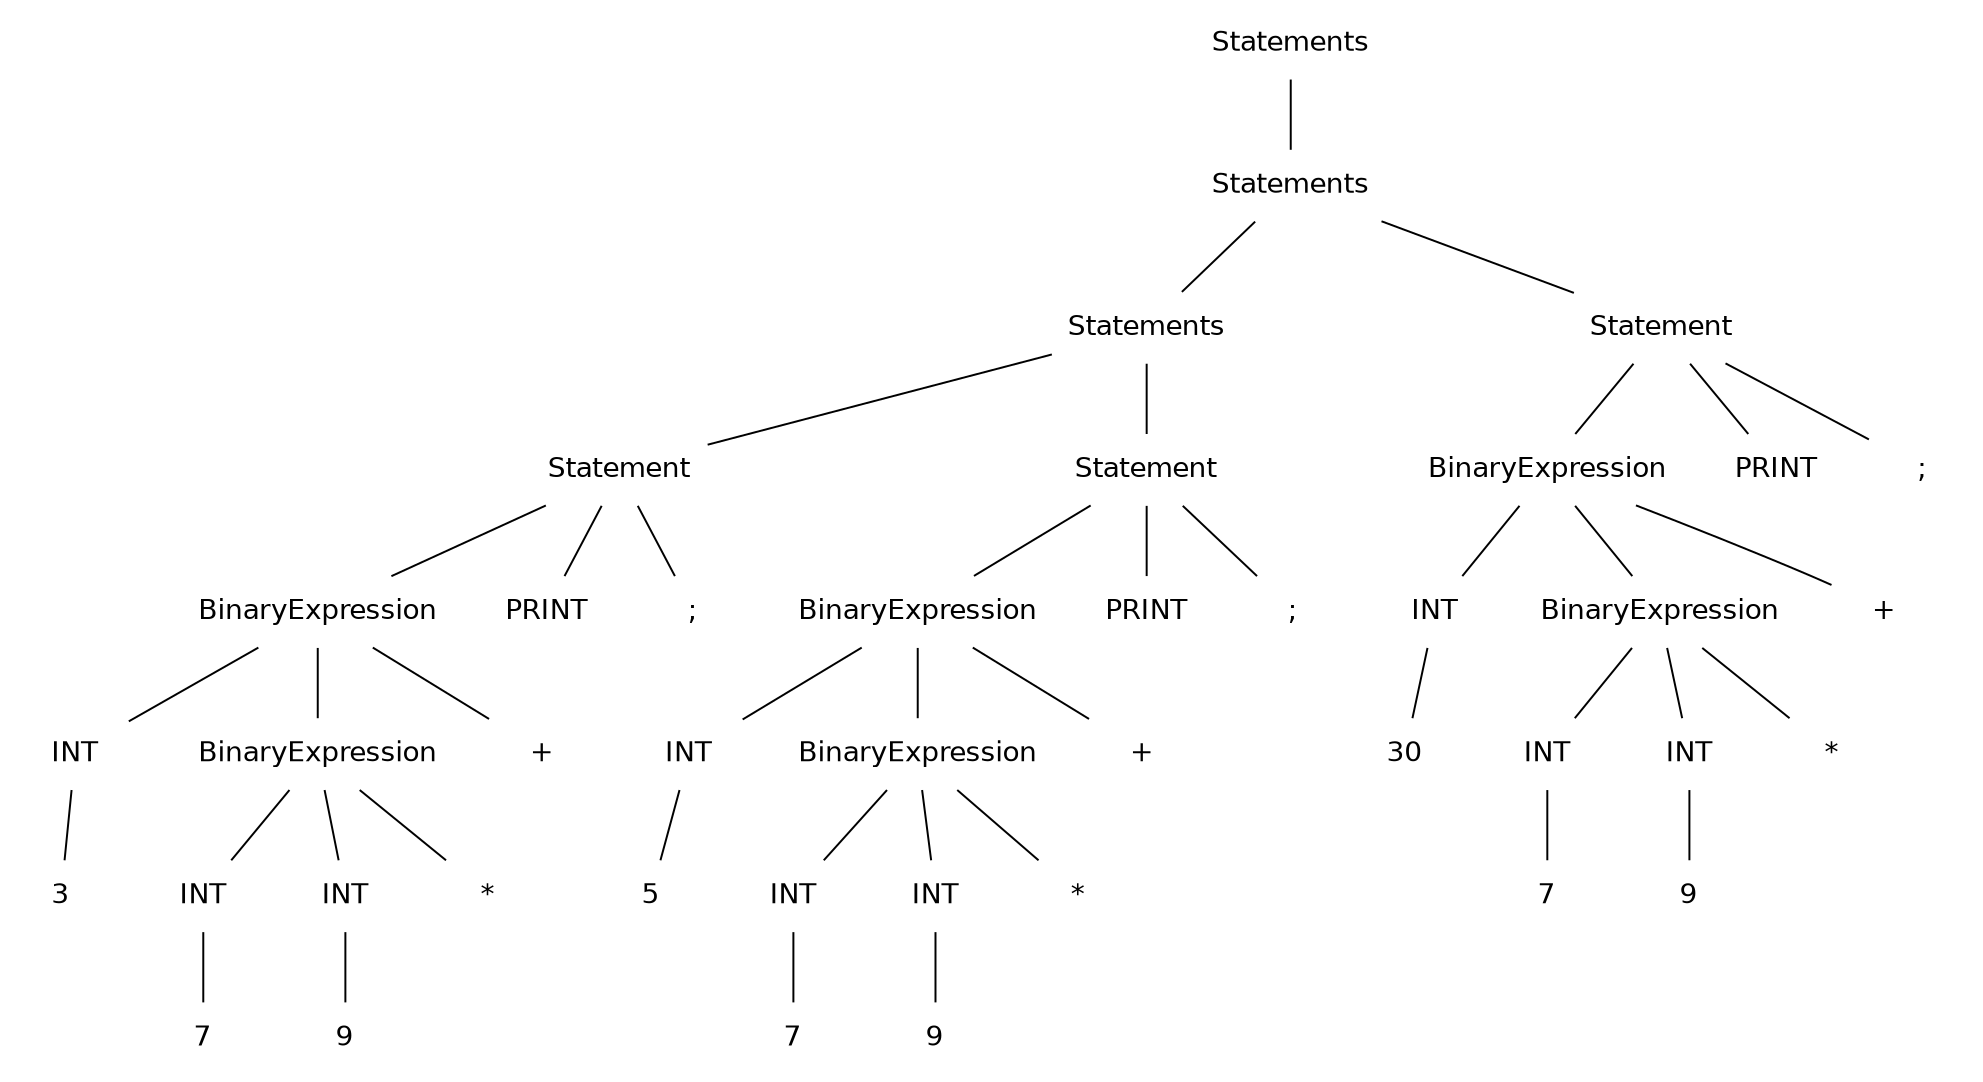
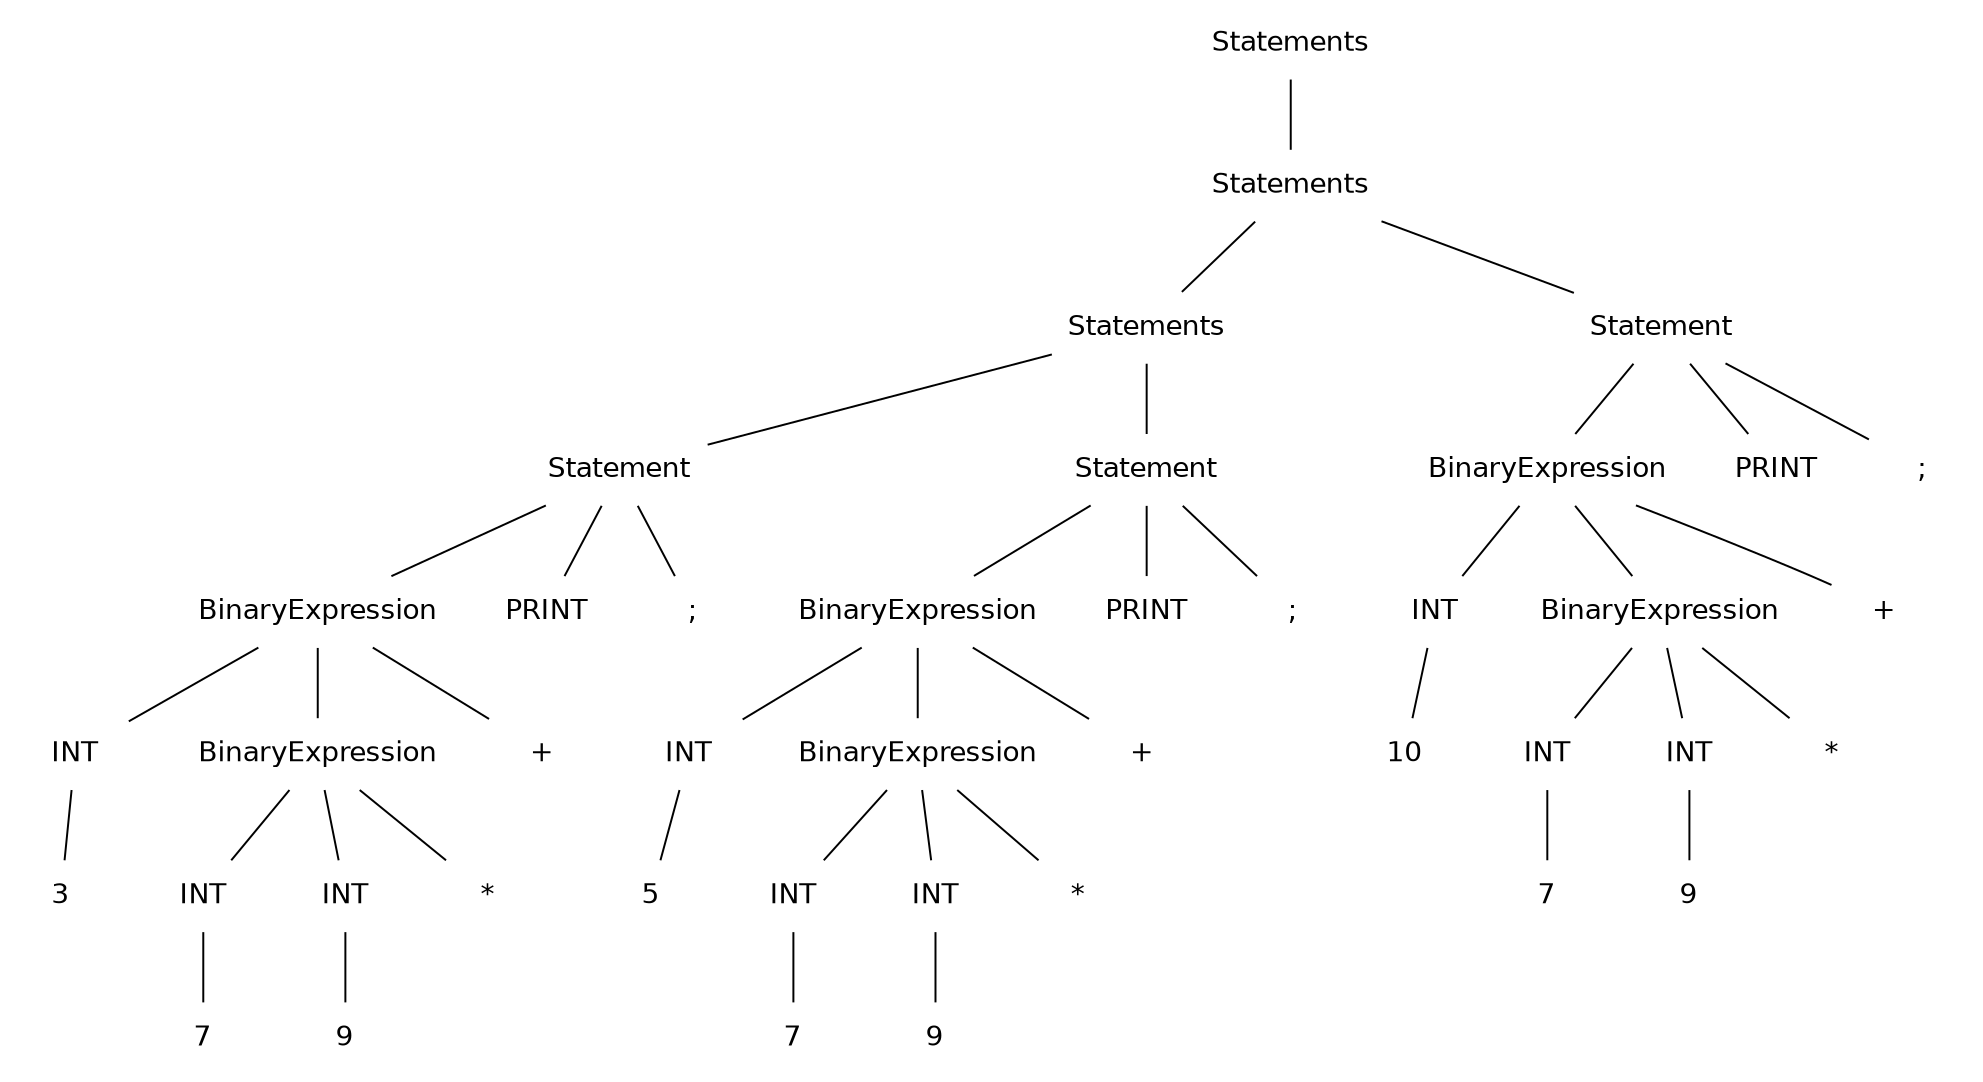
(1405, 754) -> (1405, 754)
